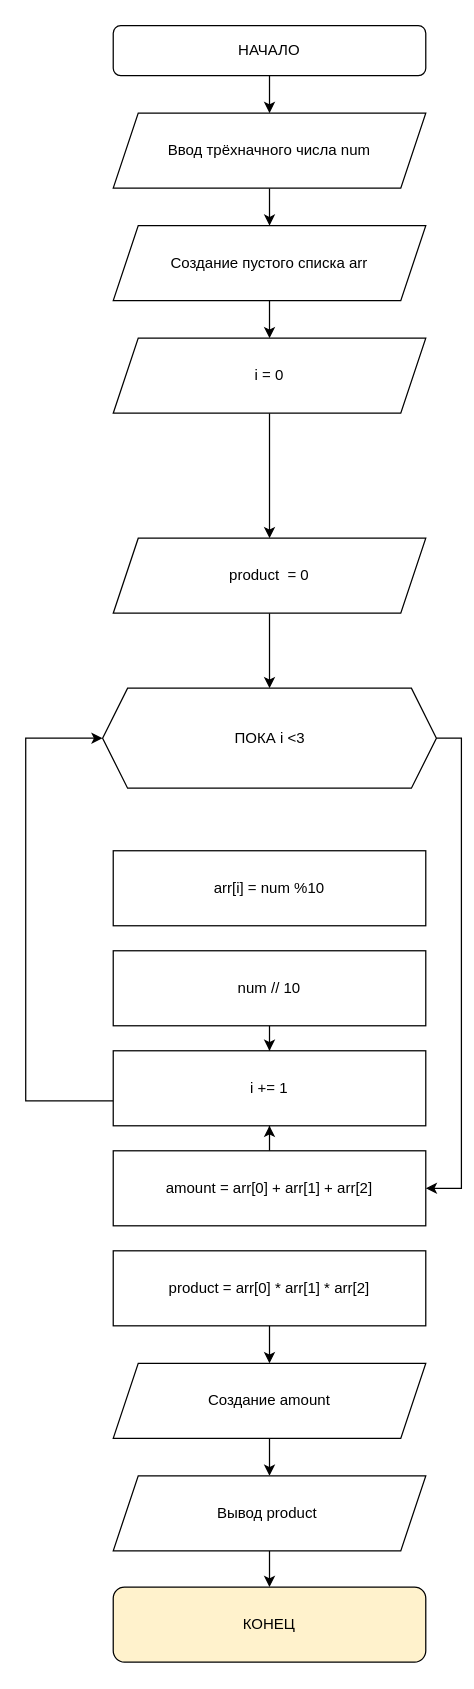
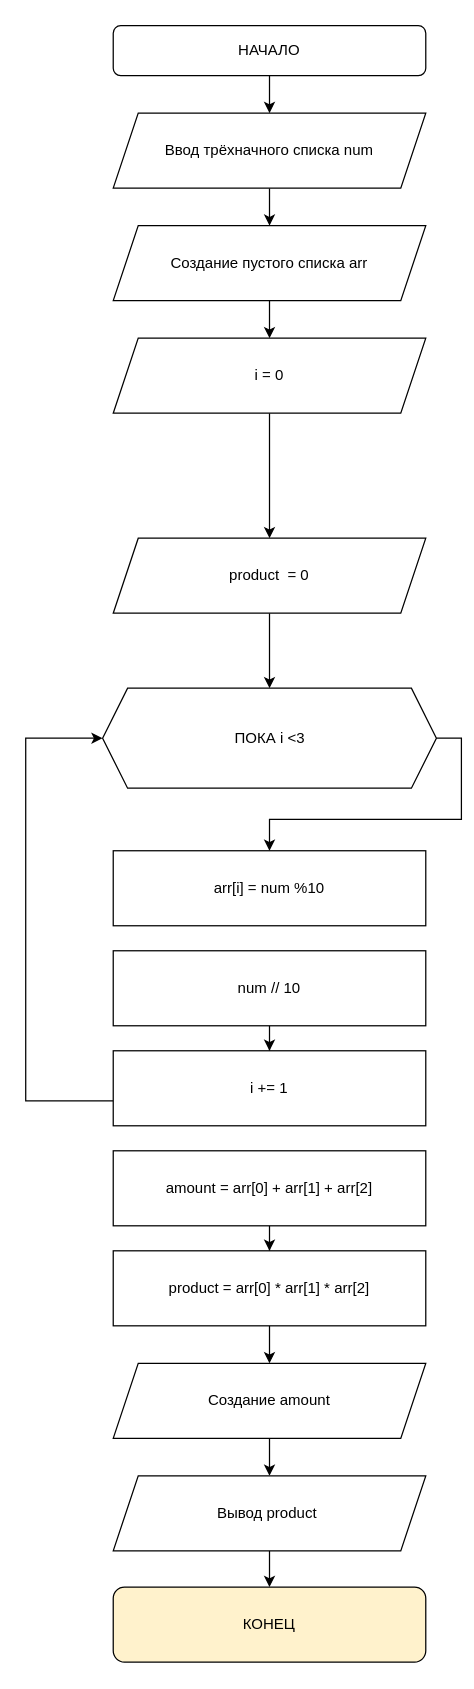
(269, 151) -> (269, 151)
(461, 1016) -> (355, 819)
(269, 1134) -> (269, 1243)
